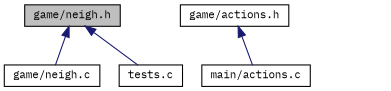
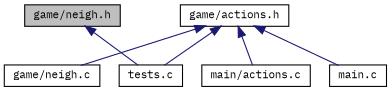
none -> (188, 49)
(60, 51) -> (138, 47)
none -> (358, 76)
